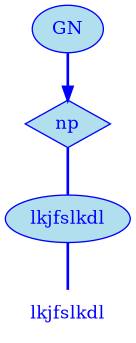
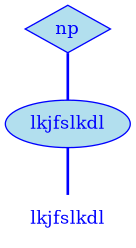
(68, 29) -> none
